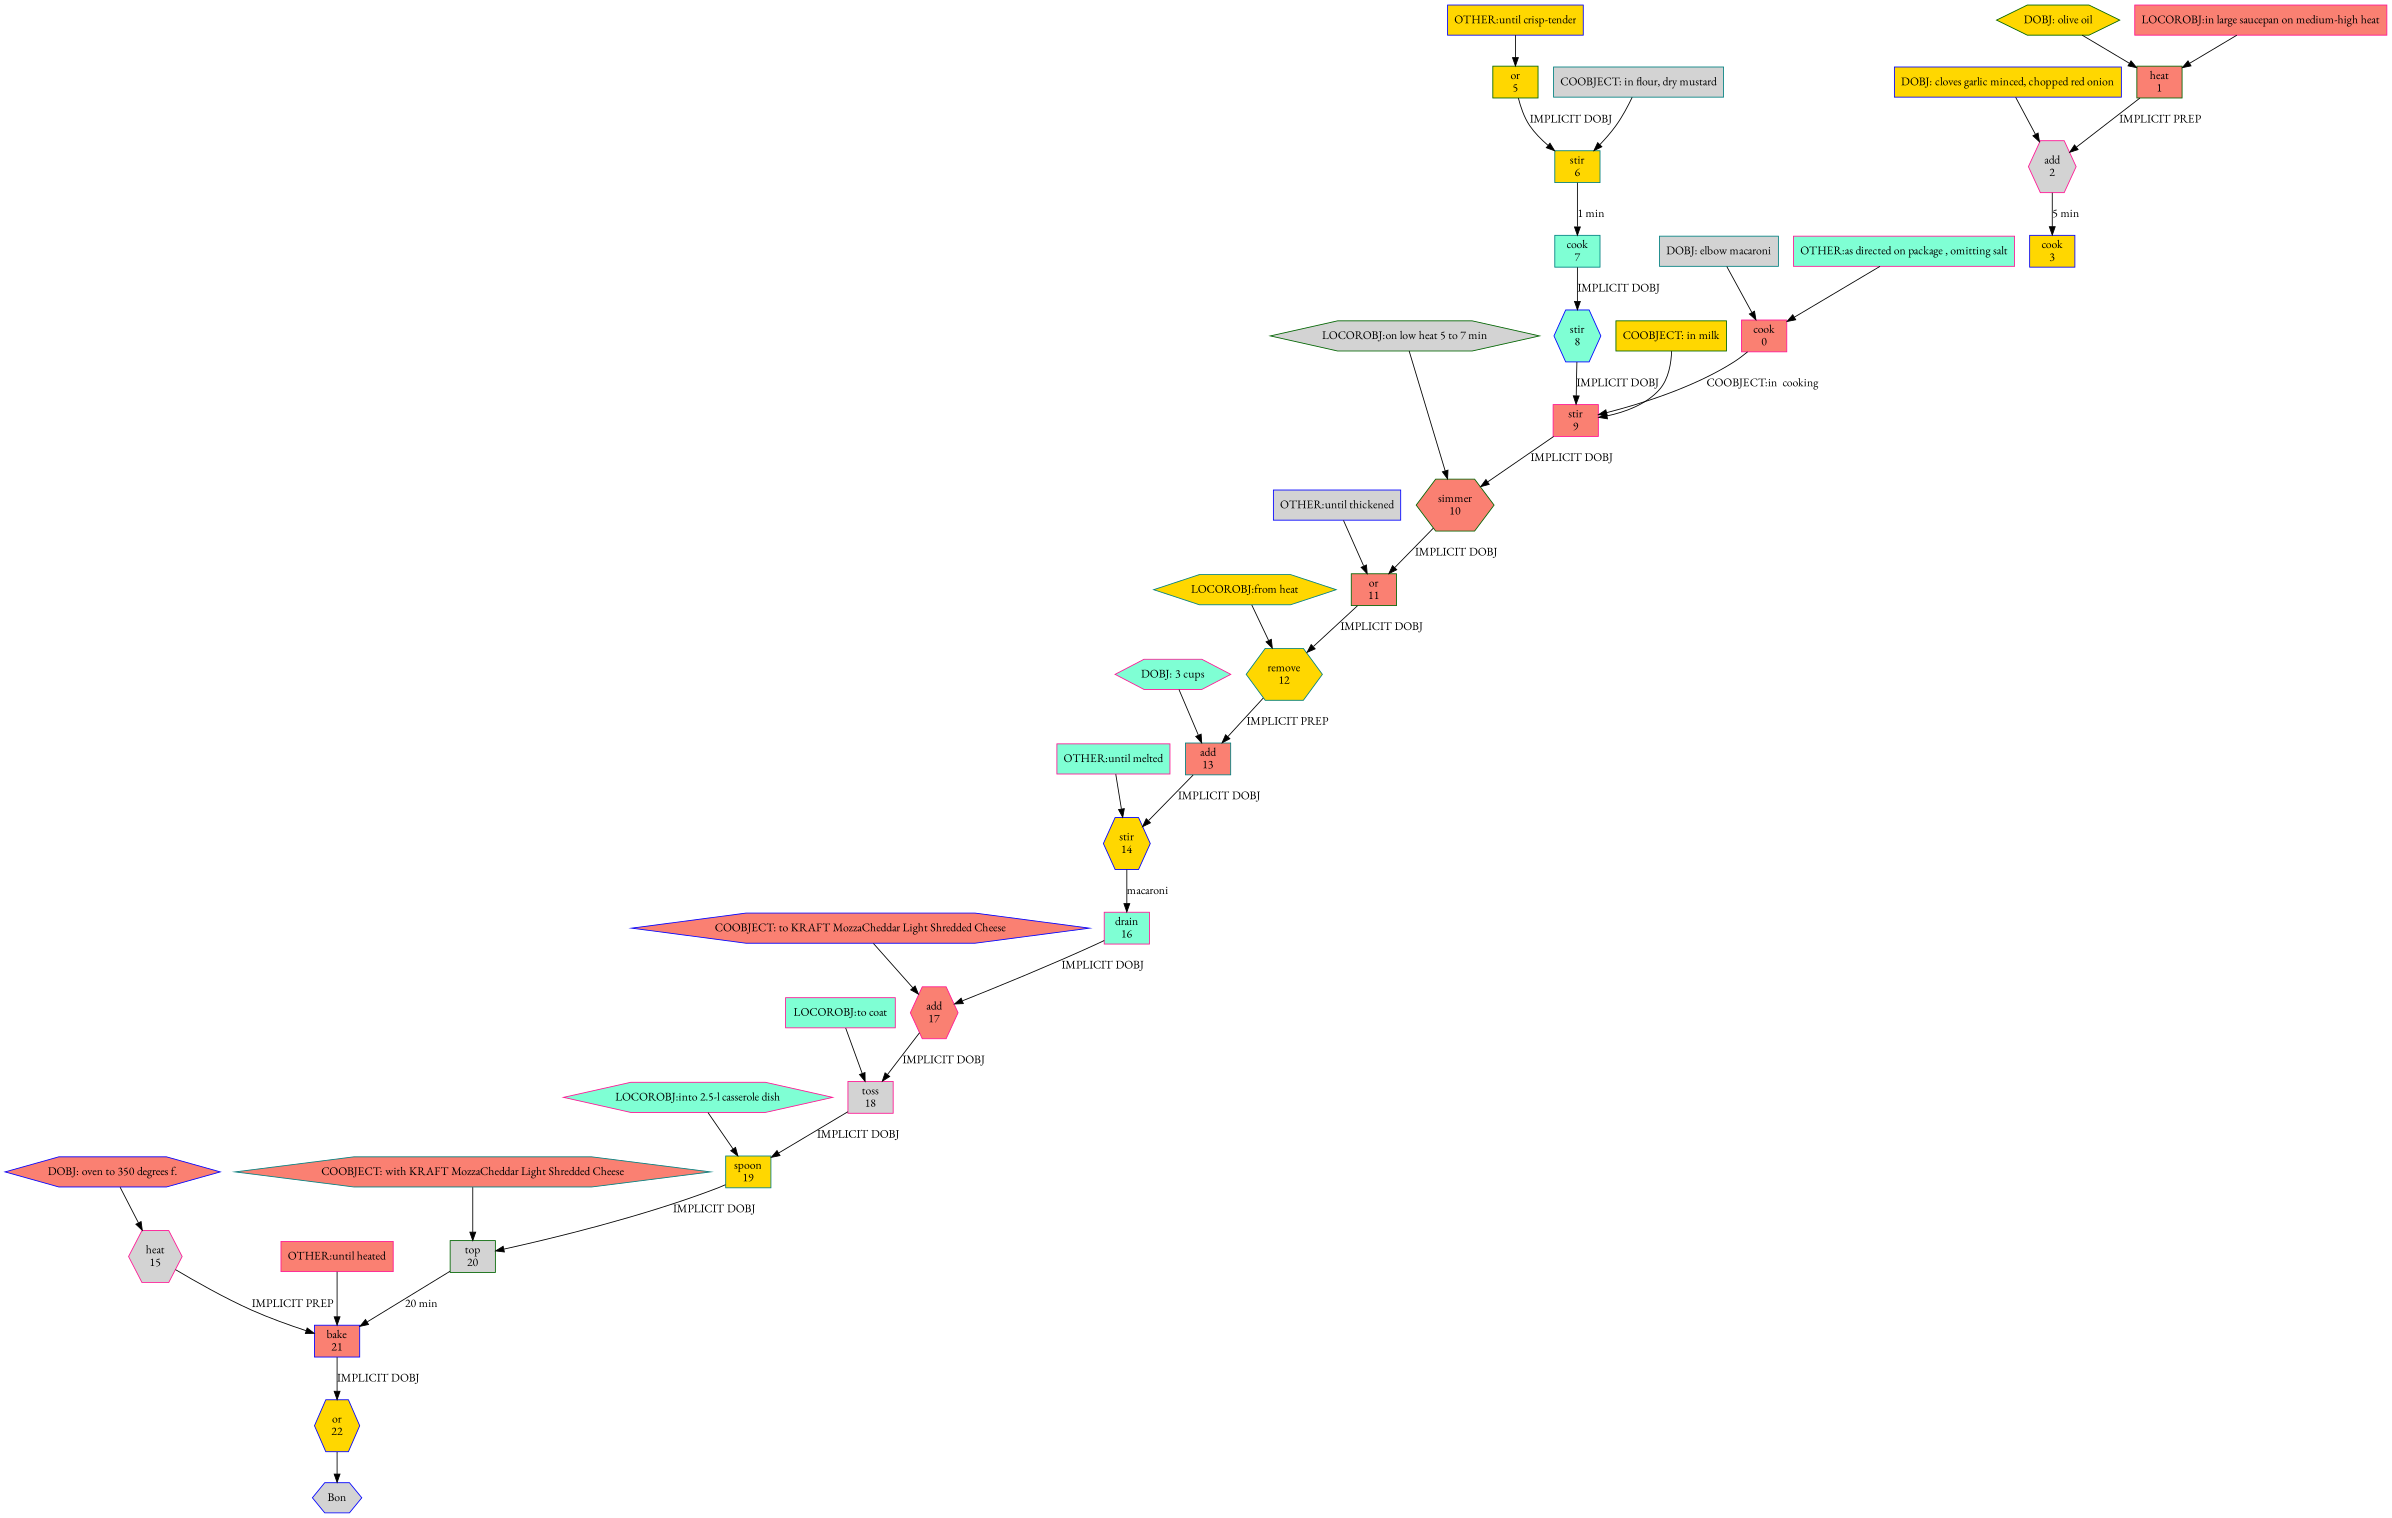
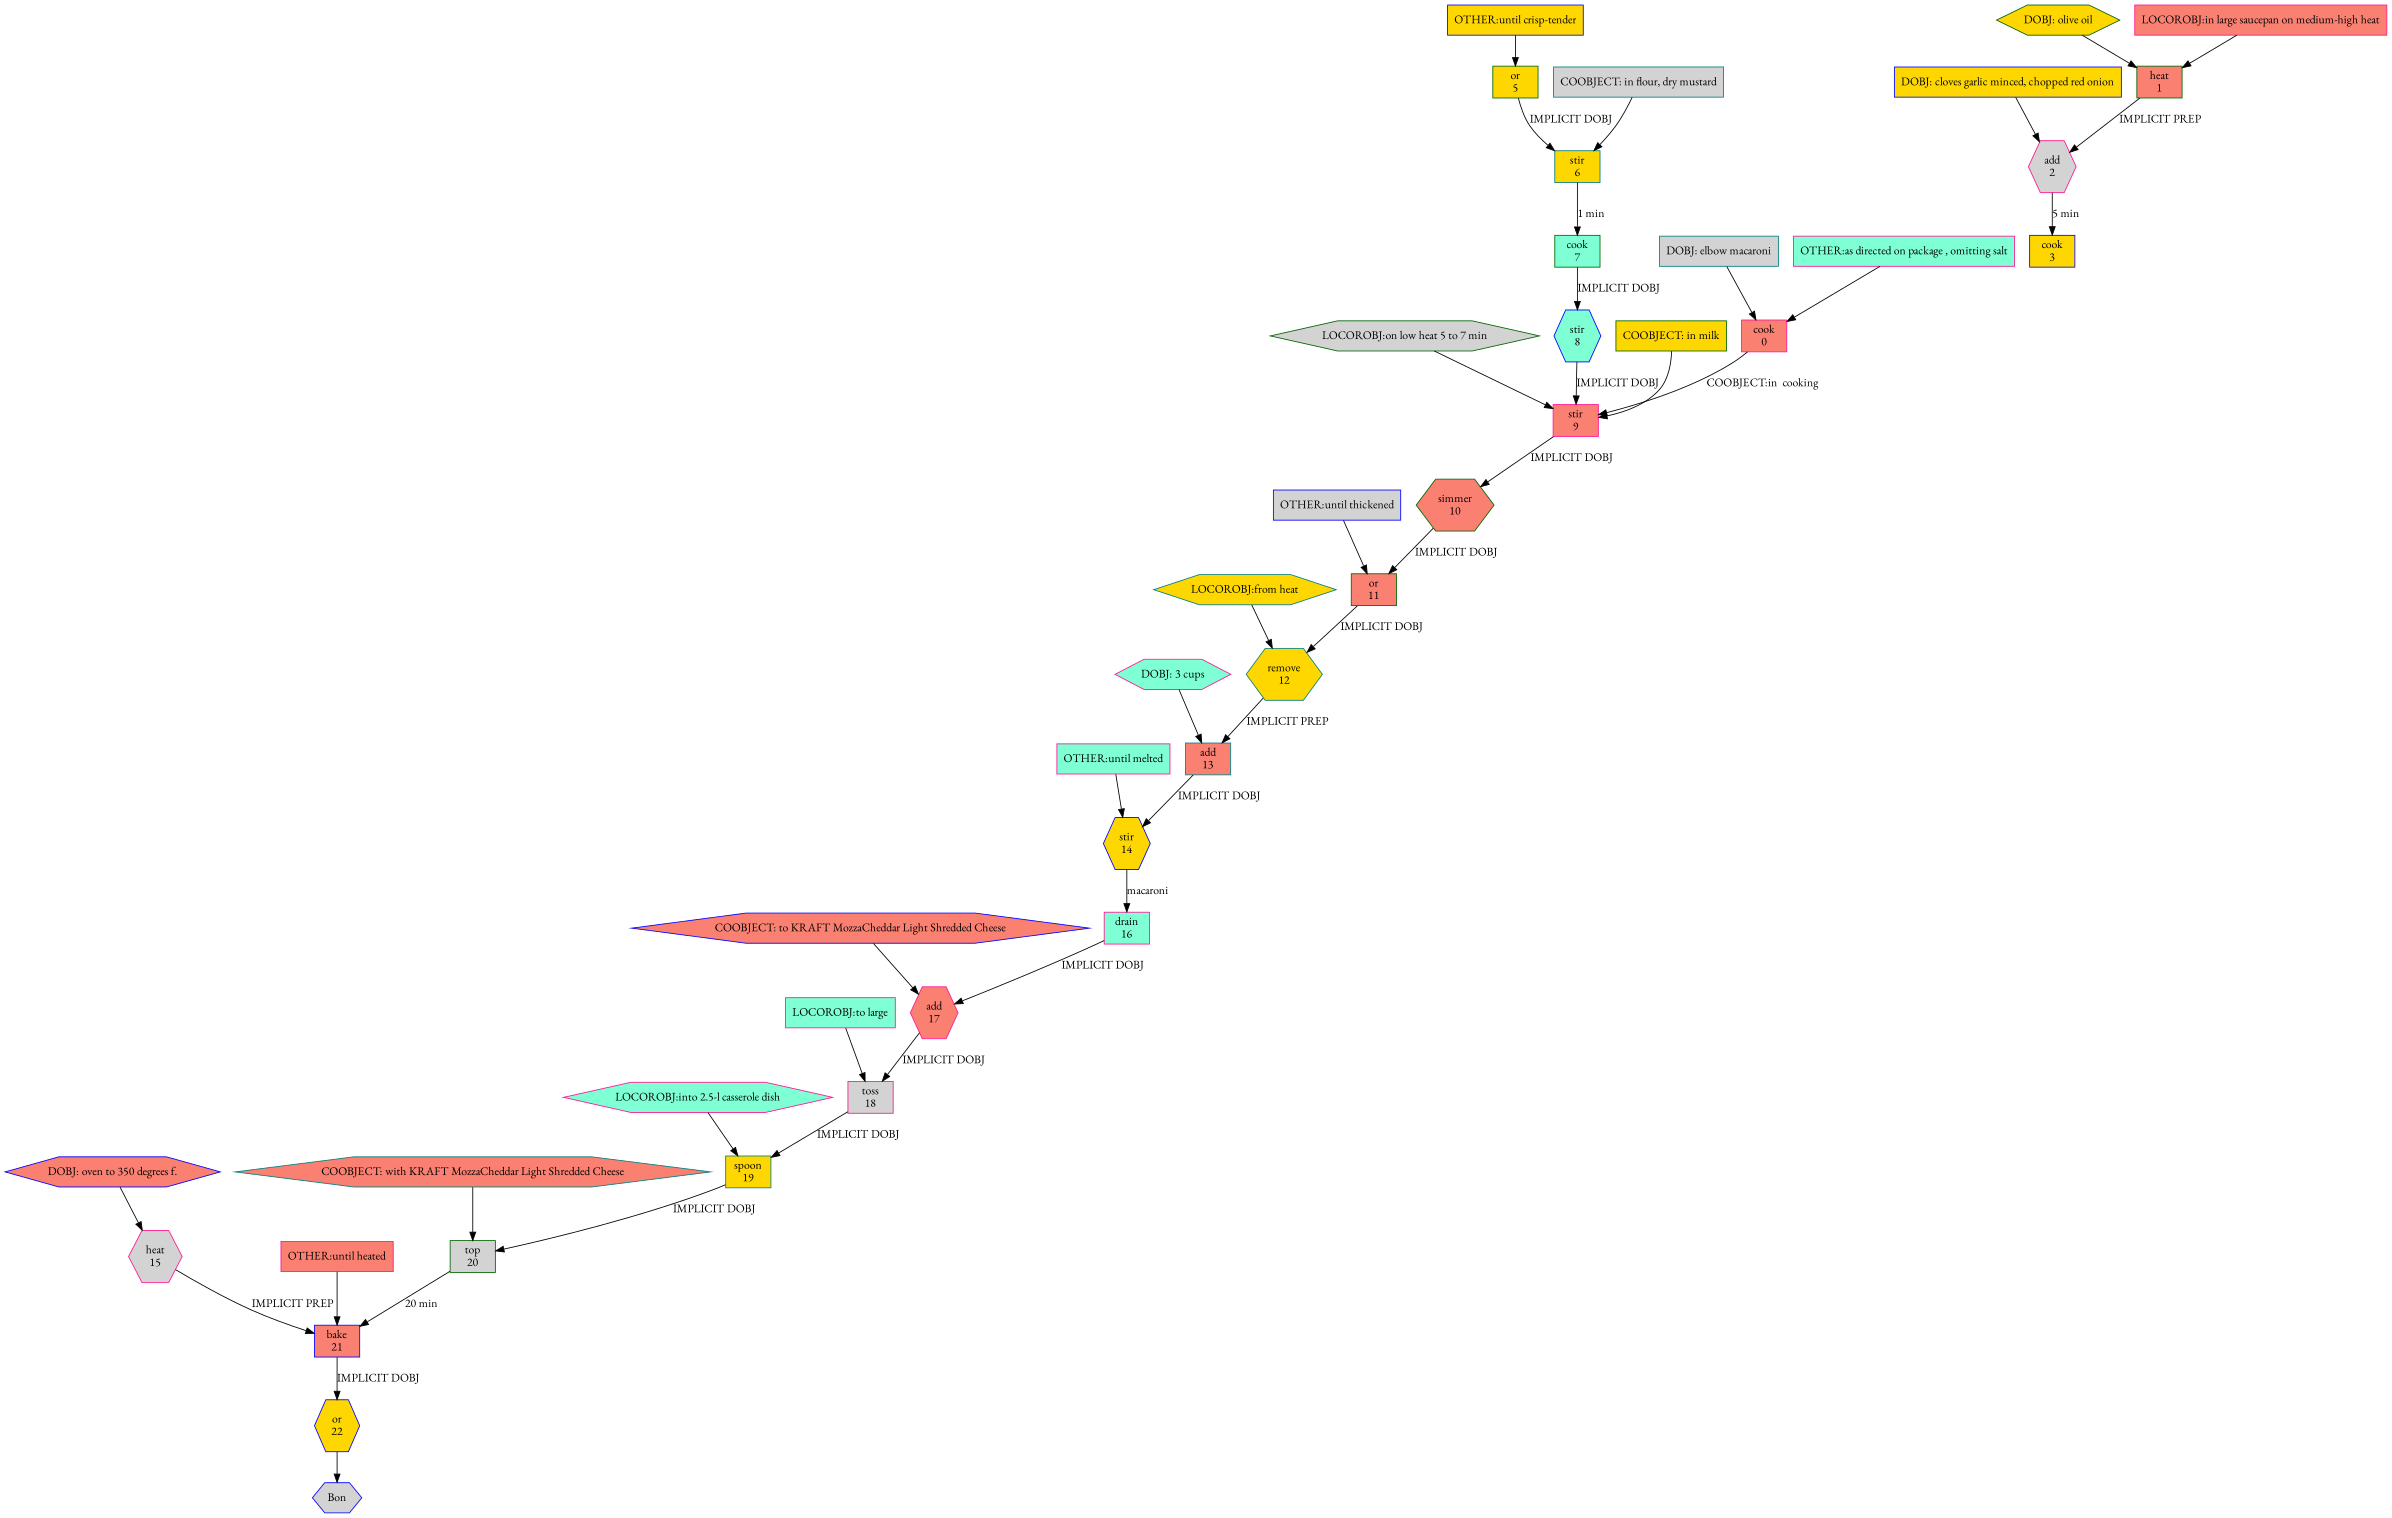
(1577, 251) -> (1577, 251)
(1427, 411) -> (1490, 378)
(840, 1013) -> (840, 1013)
